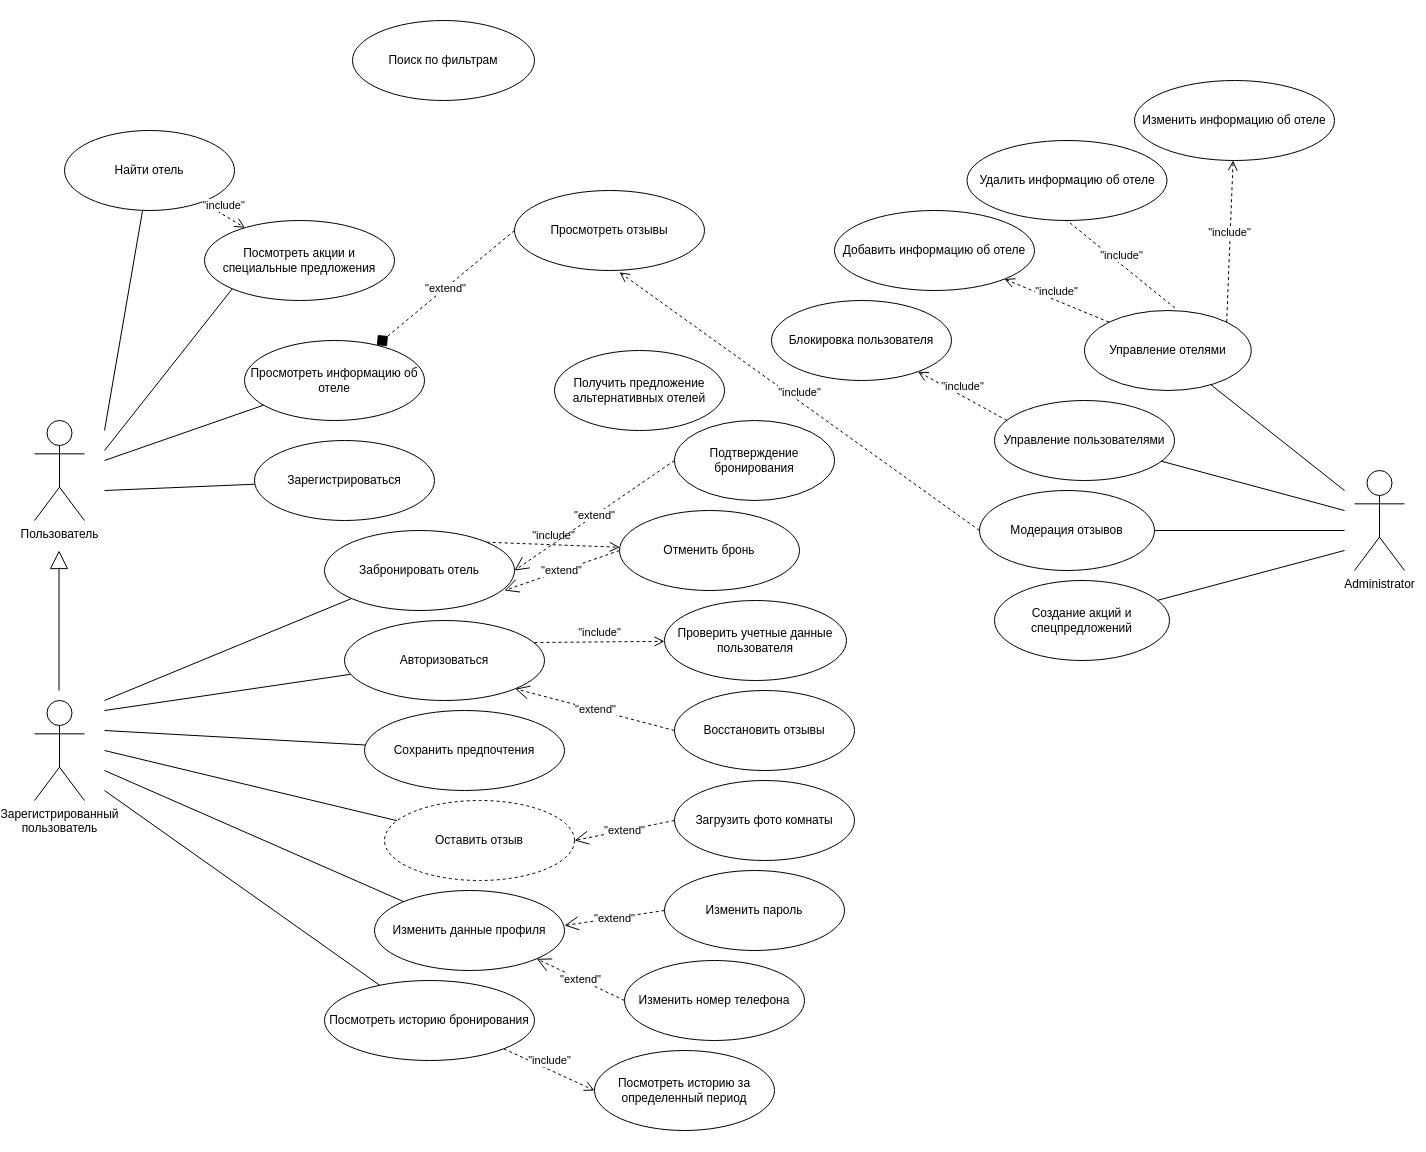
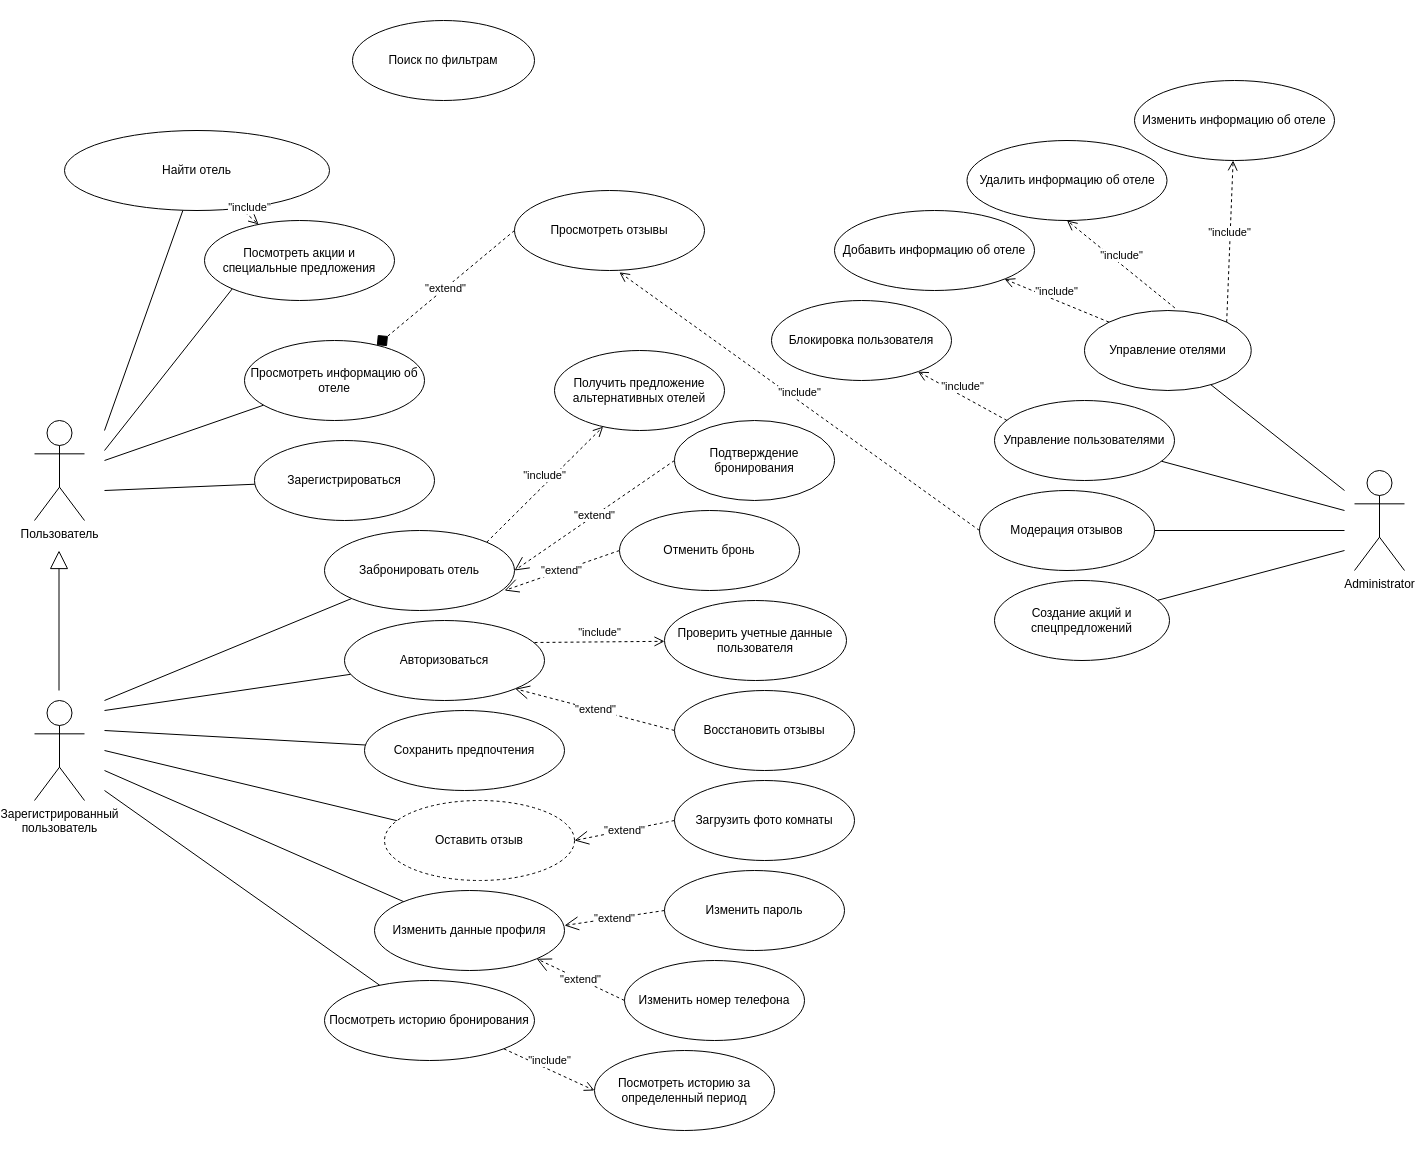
(150, 171) -> (197, 171)
(1070, 223) -> (1071, 224)
(554, 545) -> (544, 486)
